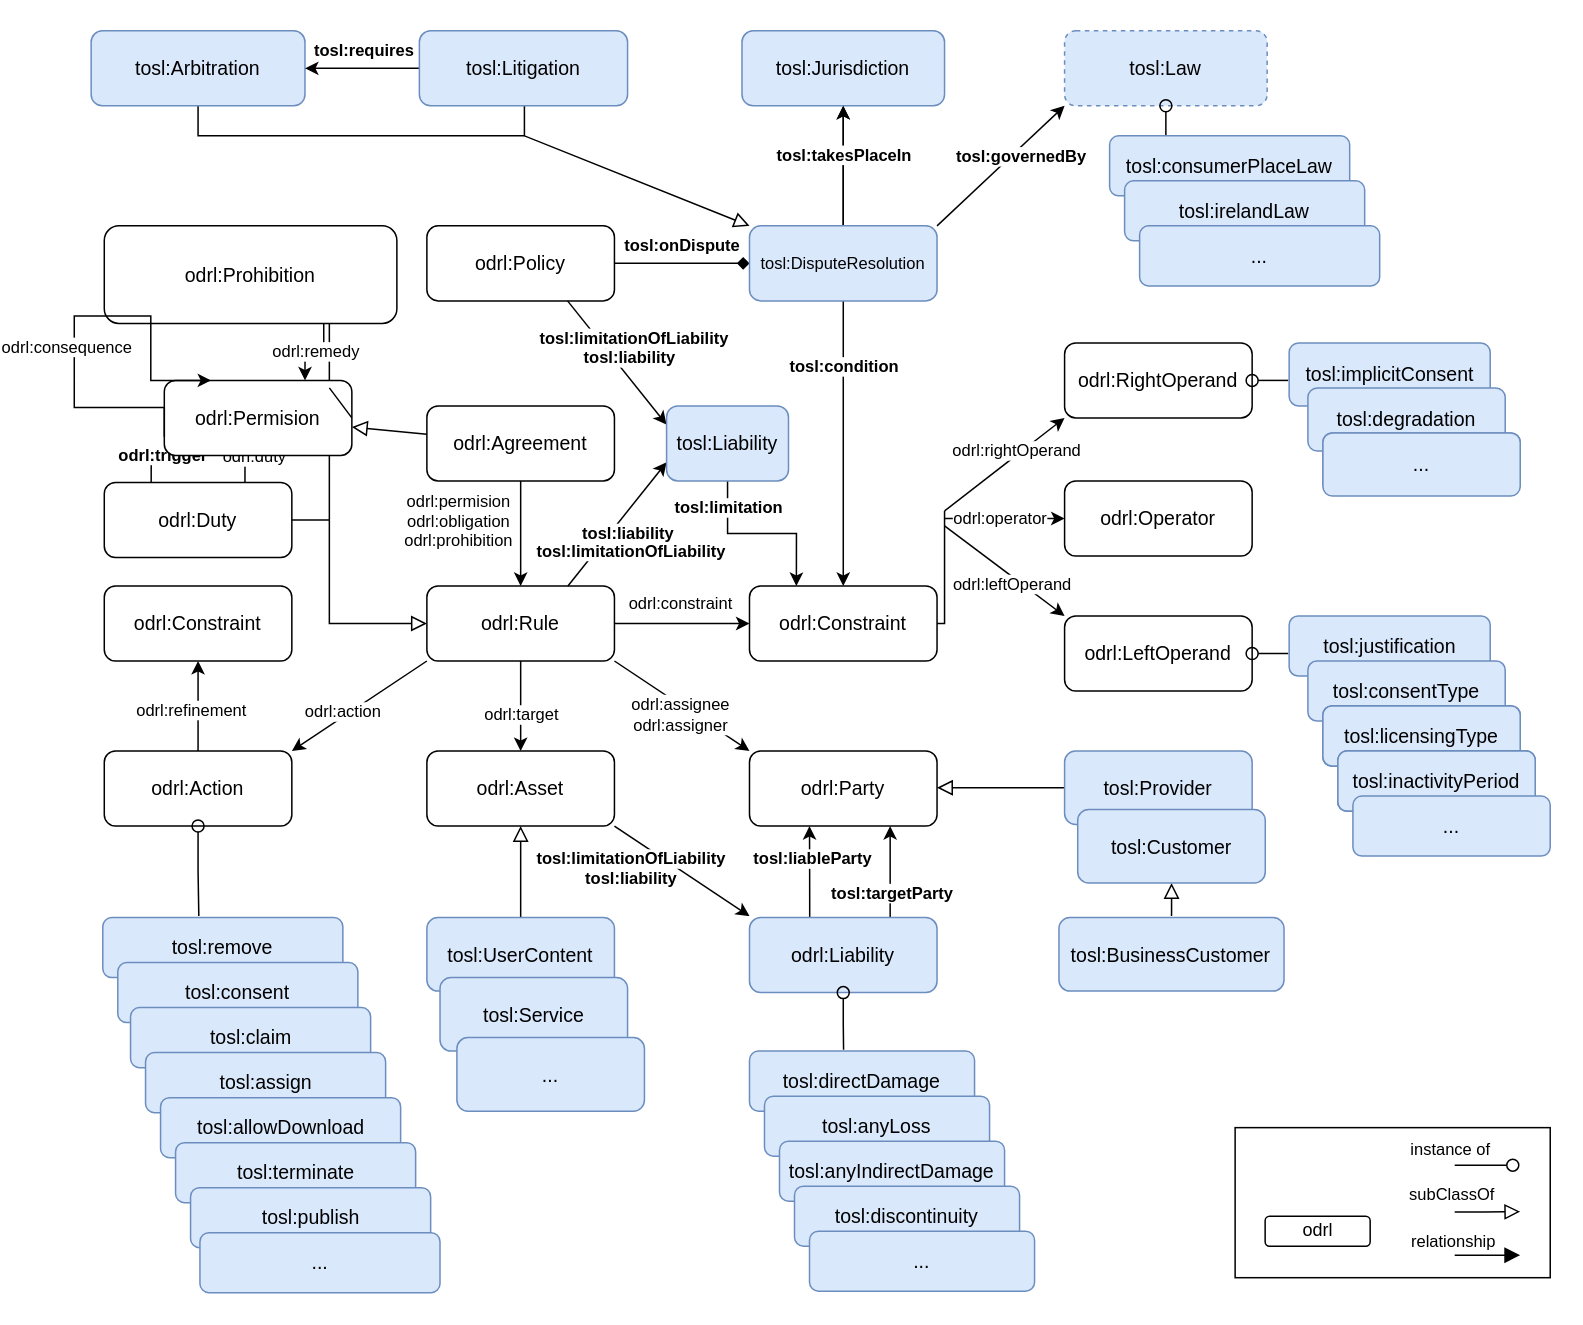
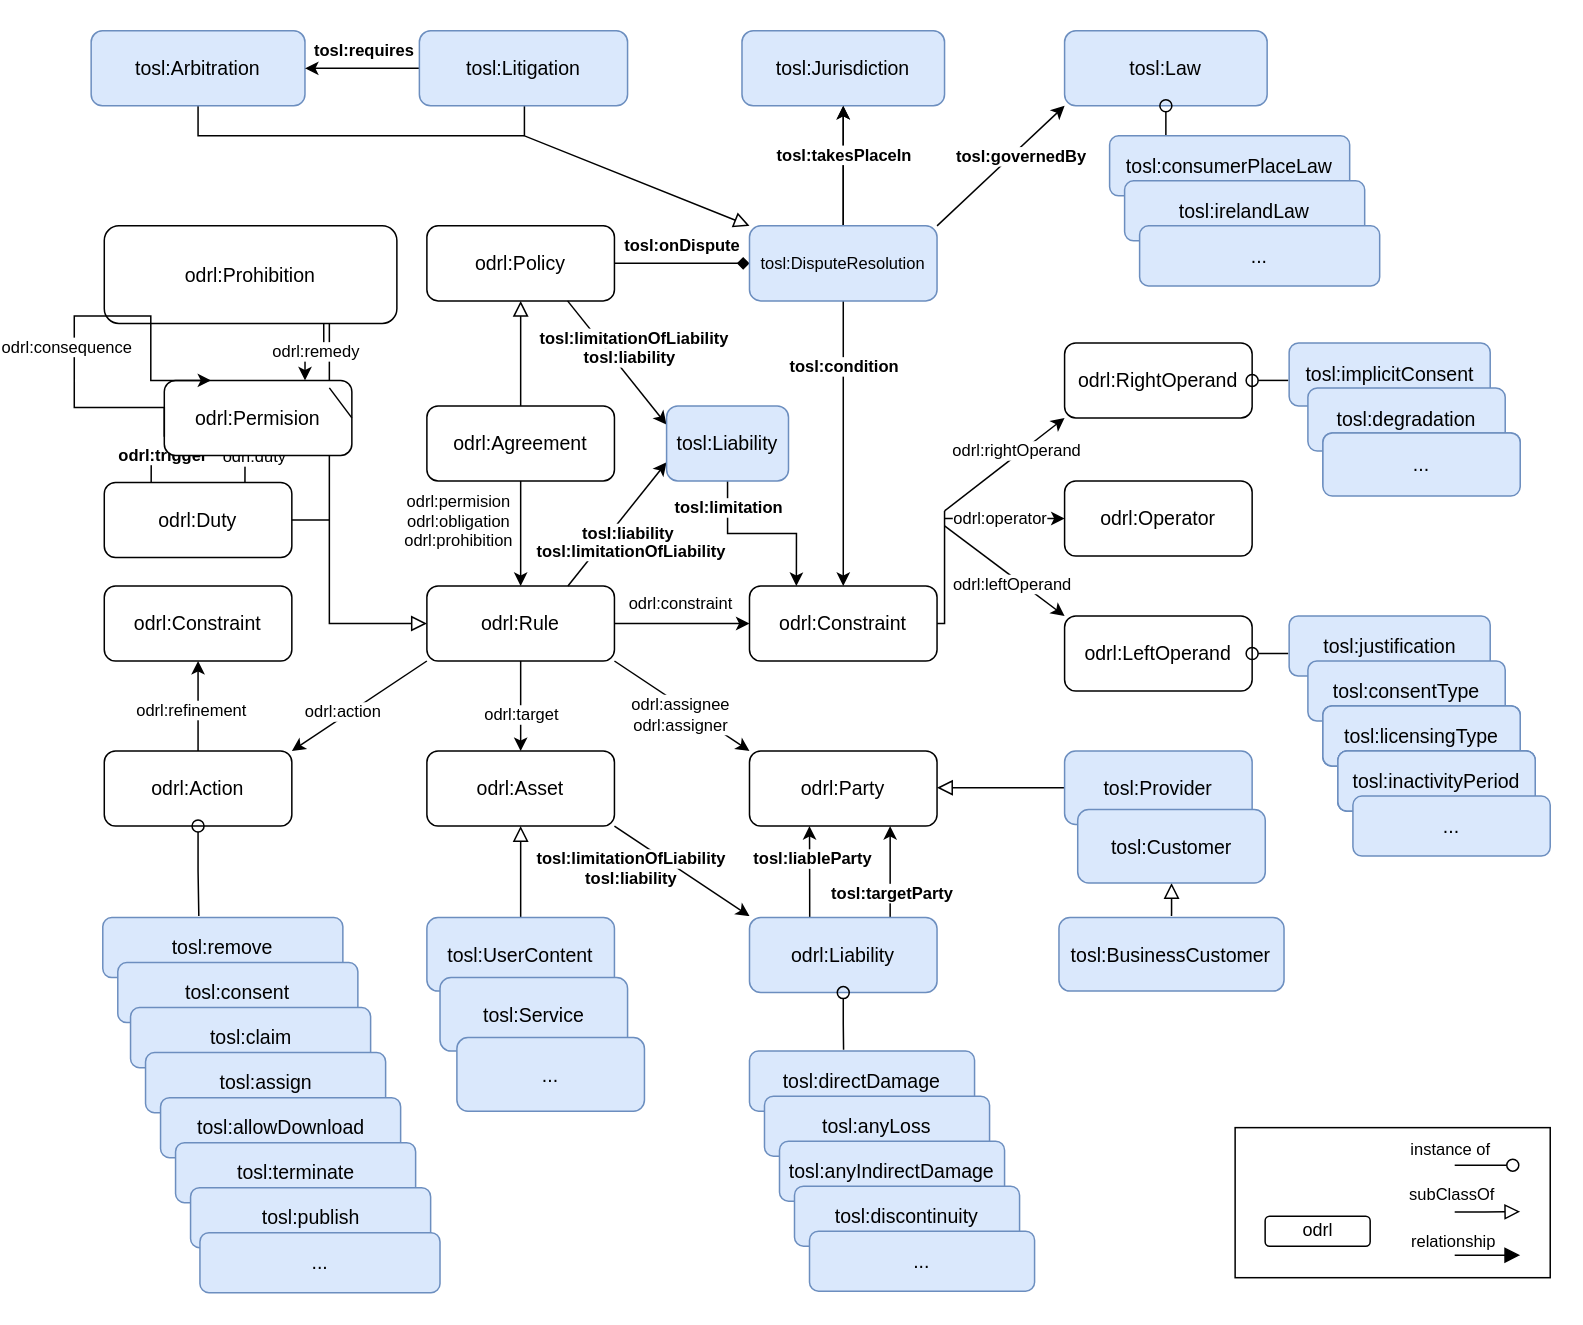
(1166, 68) -> (1166, 68)
(397, 431) -> (521, 361)
